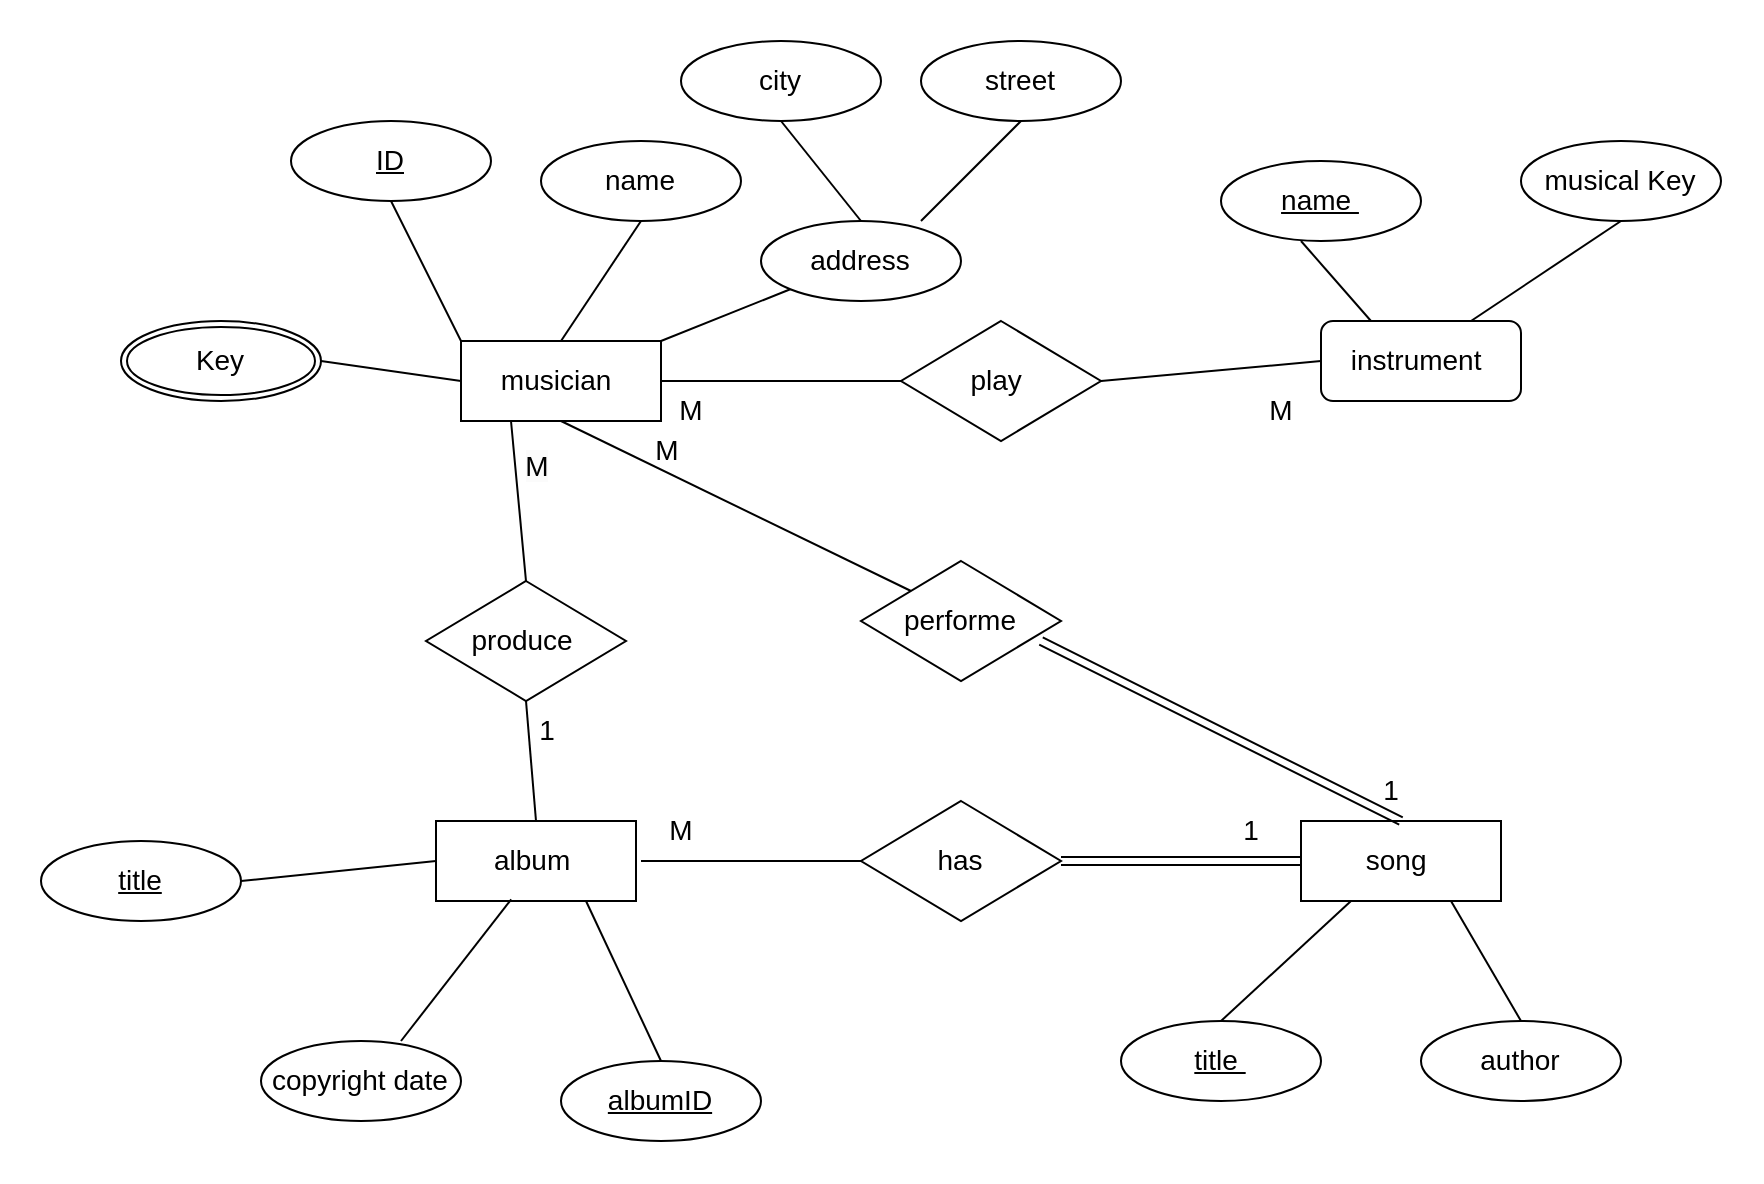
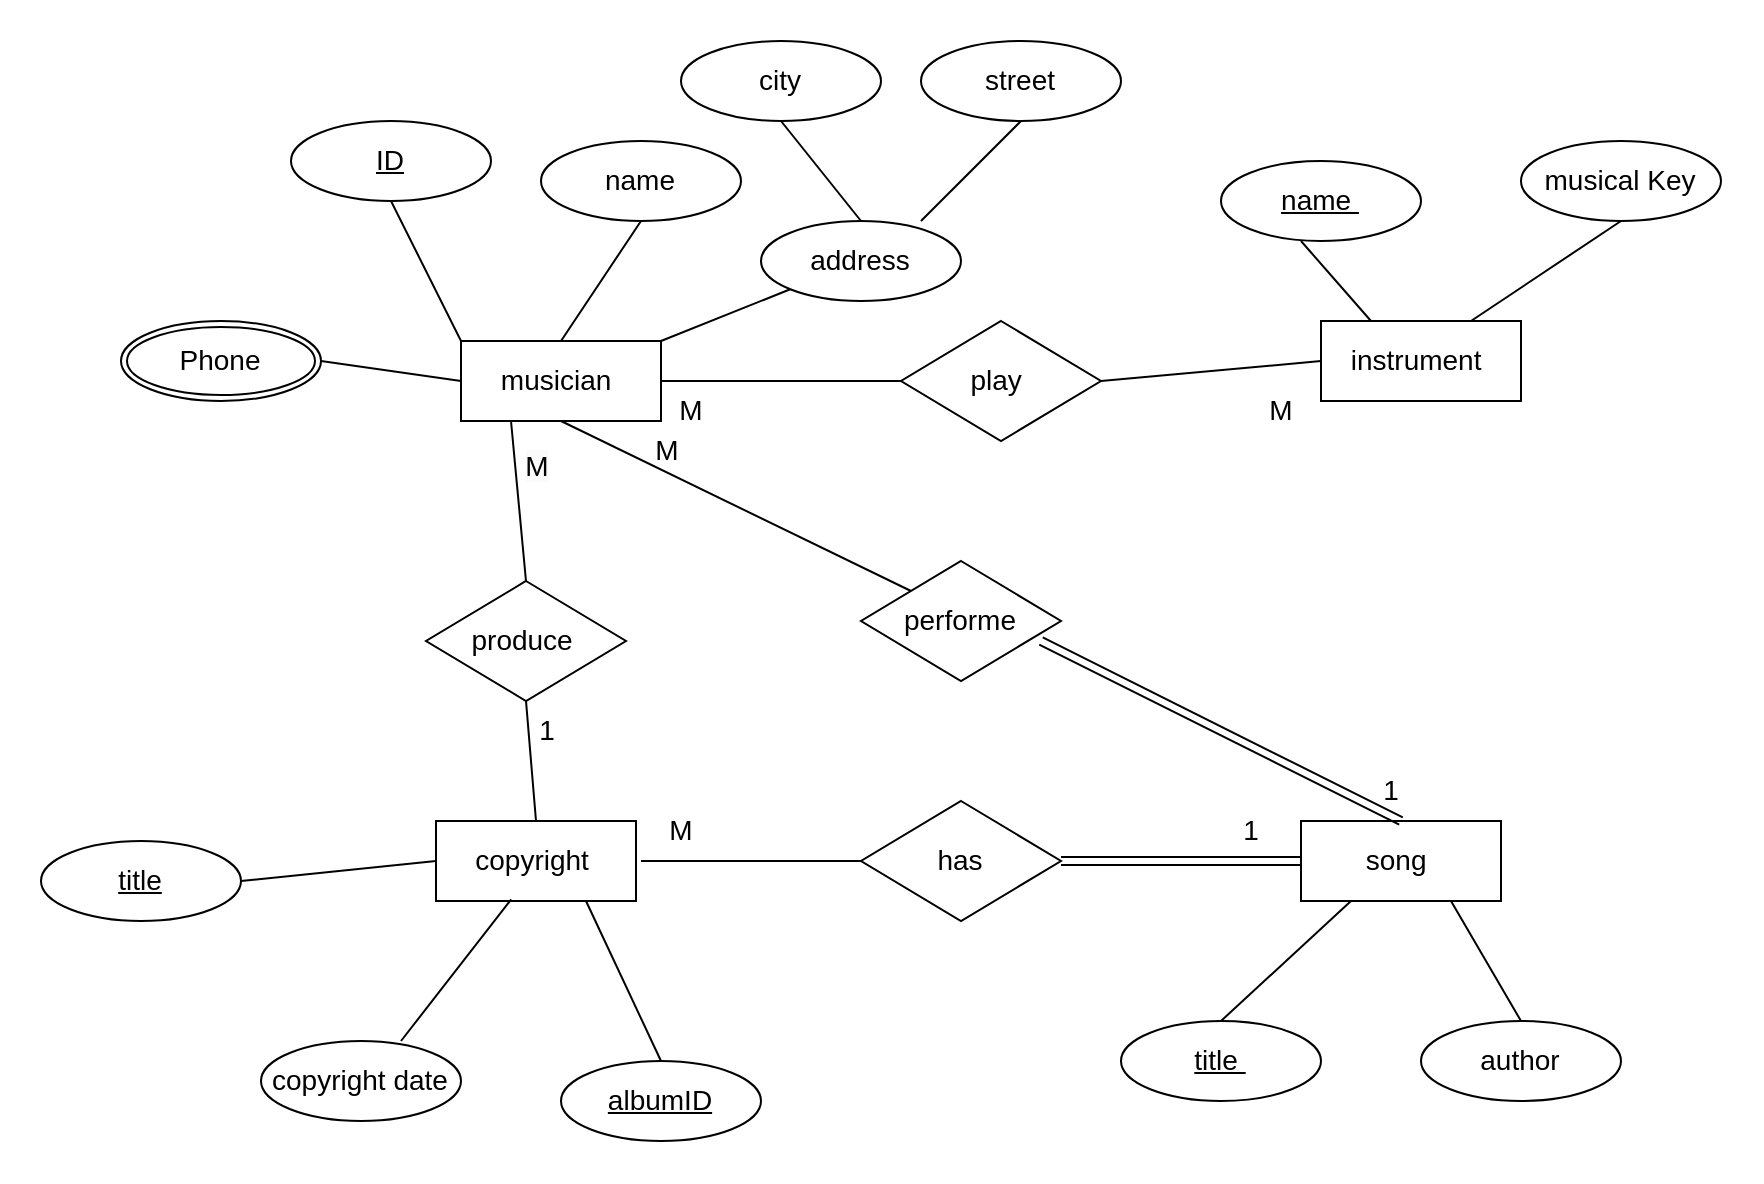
(221, 361) -> (221, 361)
(1421, 361) -> (1421, 361)
(537, 861) -> (537, 861)
